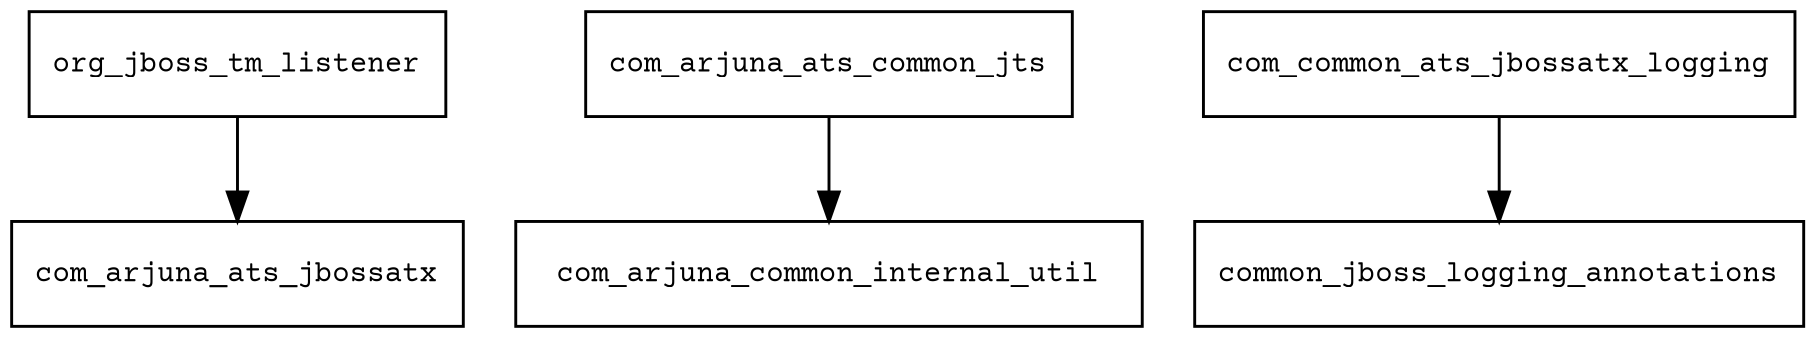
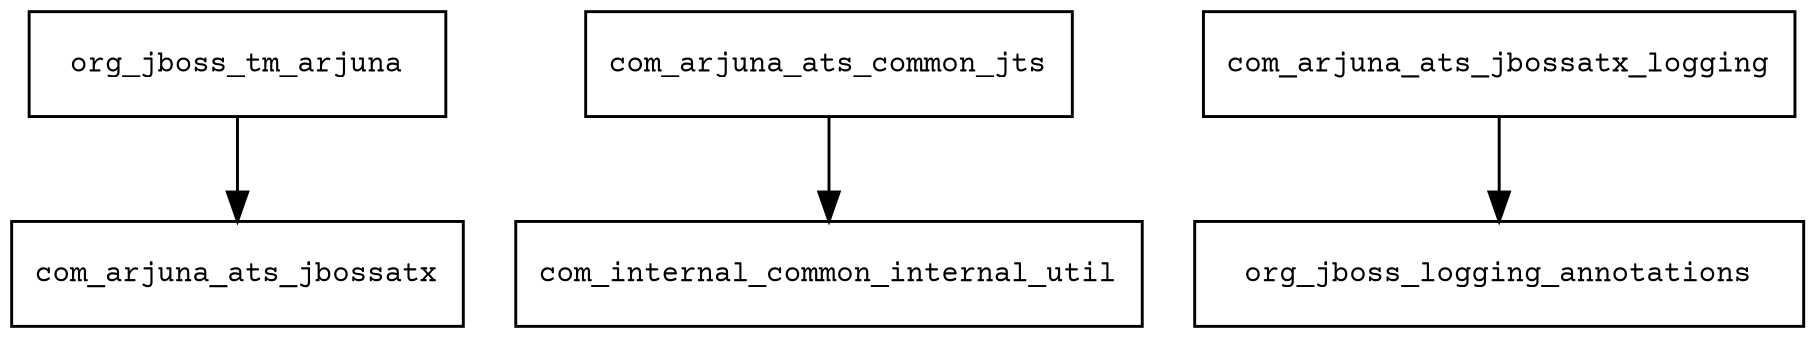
(237, 64) -> (237, 64)
(1499, 64) -> (1499, 64)
(829, 274) -> (829, 274)
(1499, 274) -> (1499, 274)
